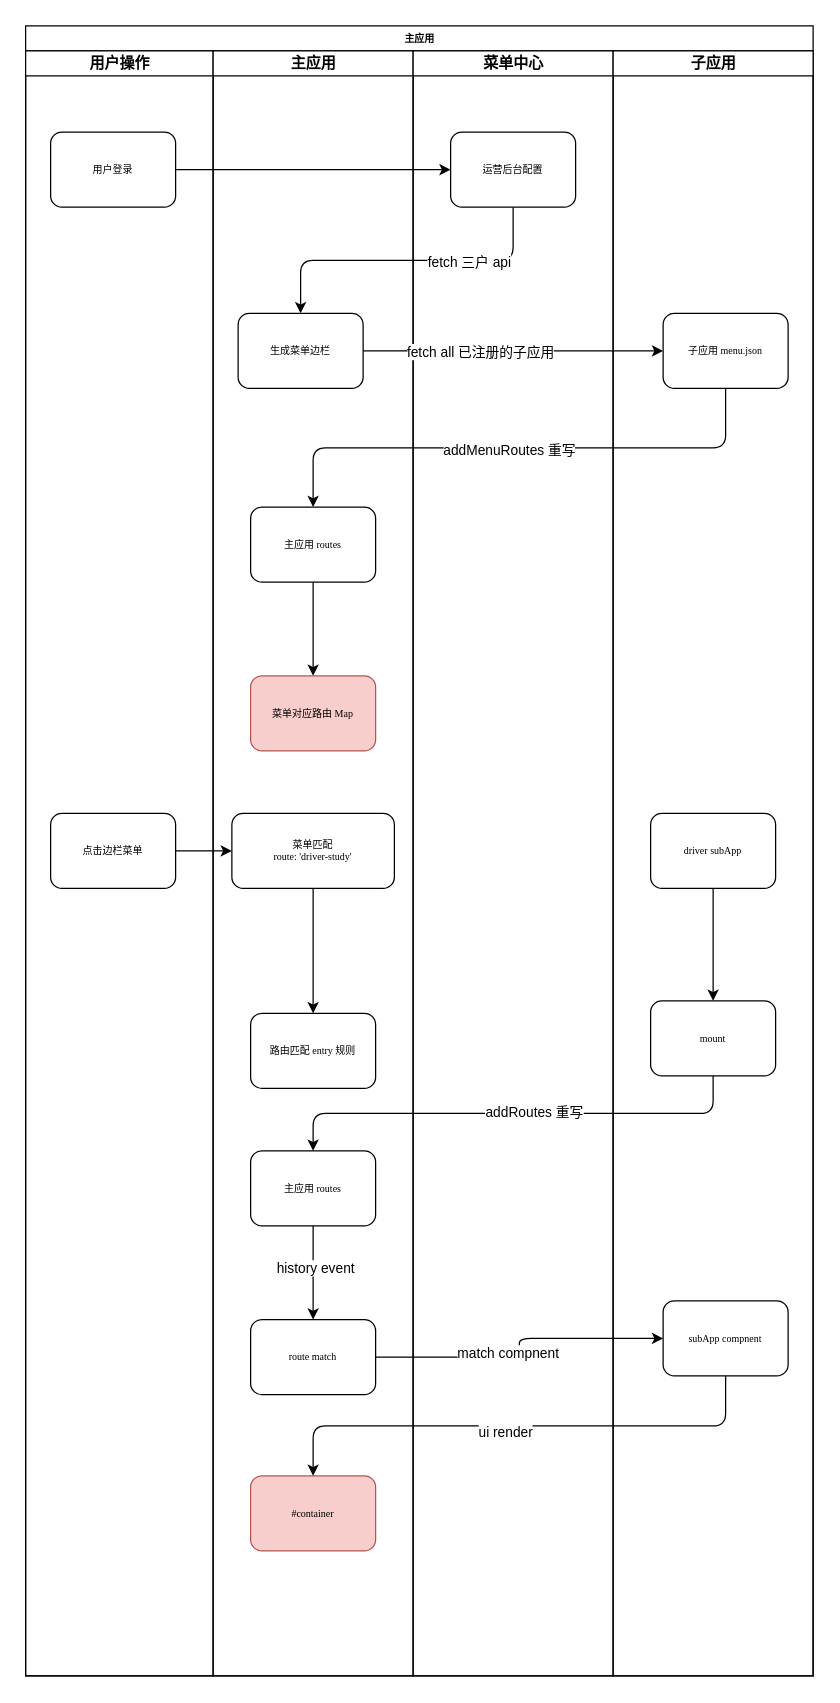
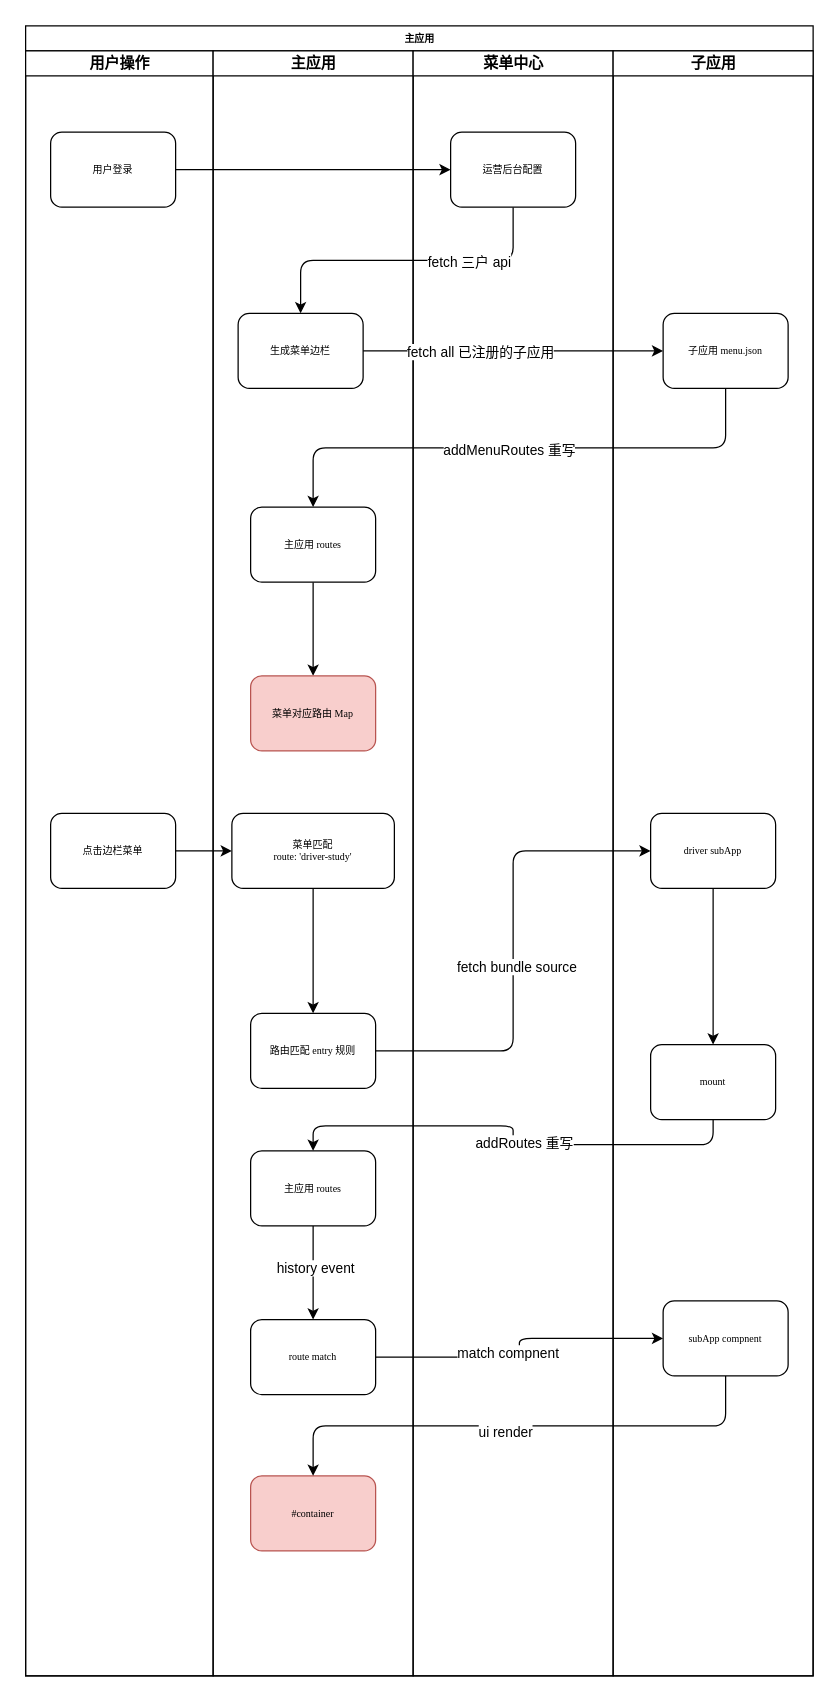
none -> (513, 955)
(713, 1038) -> (713, 1082)
